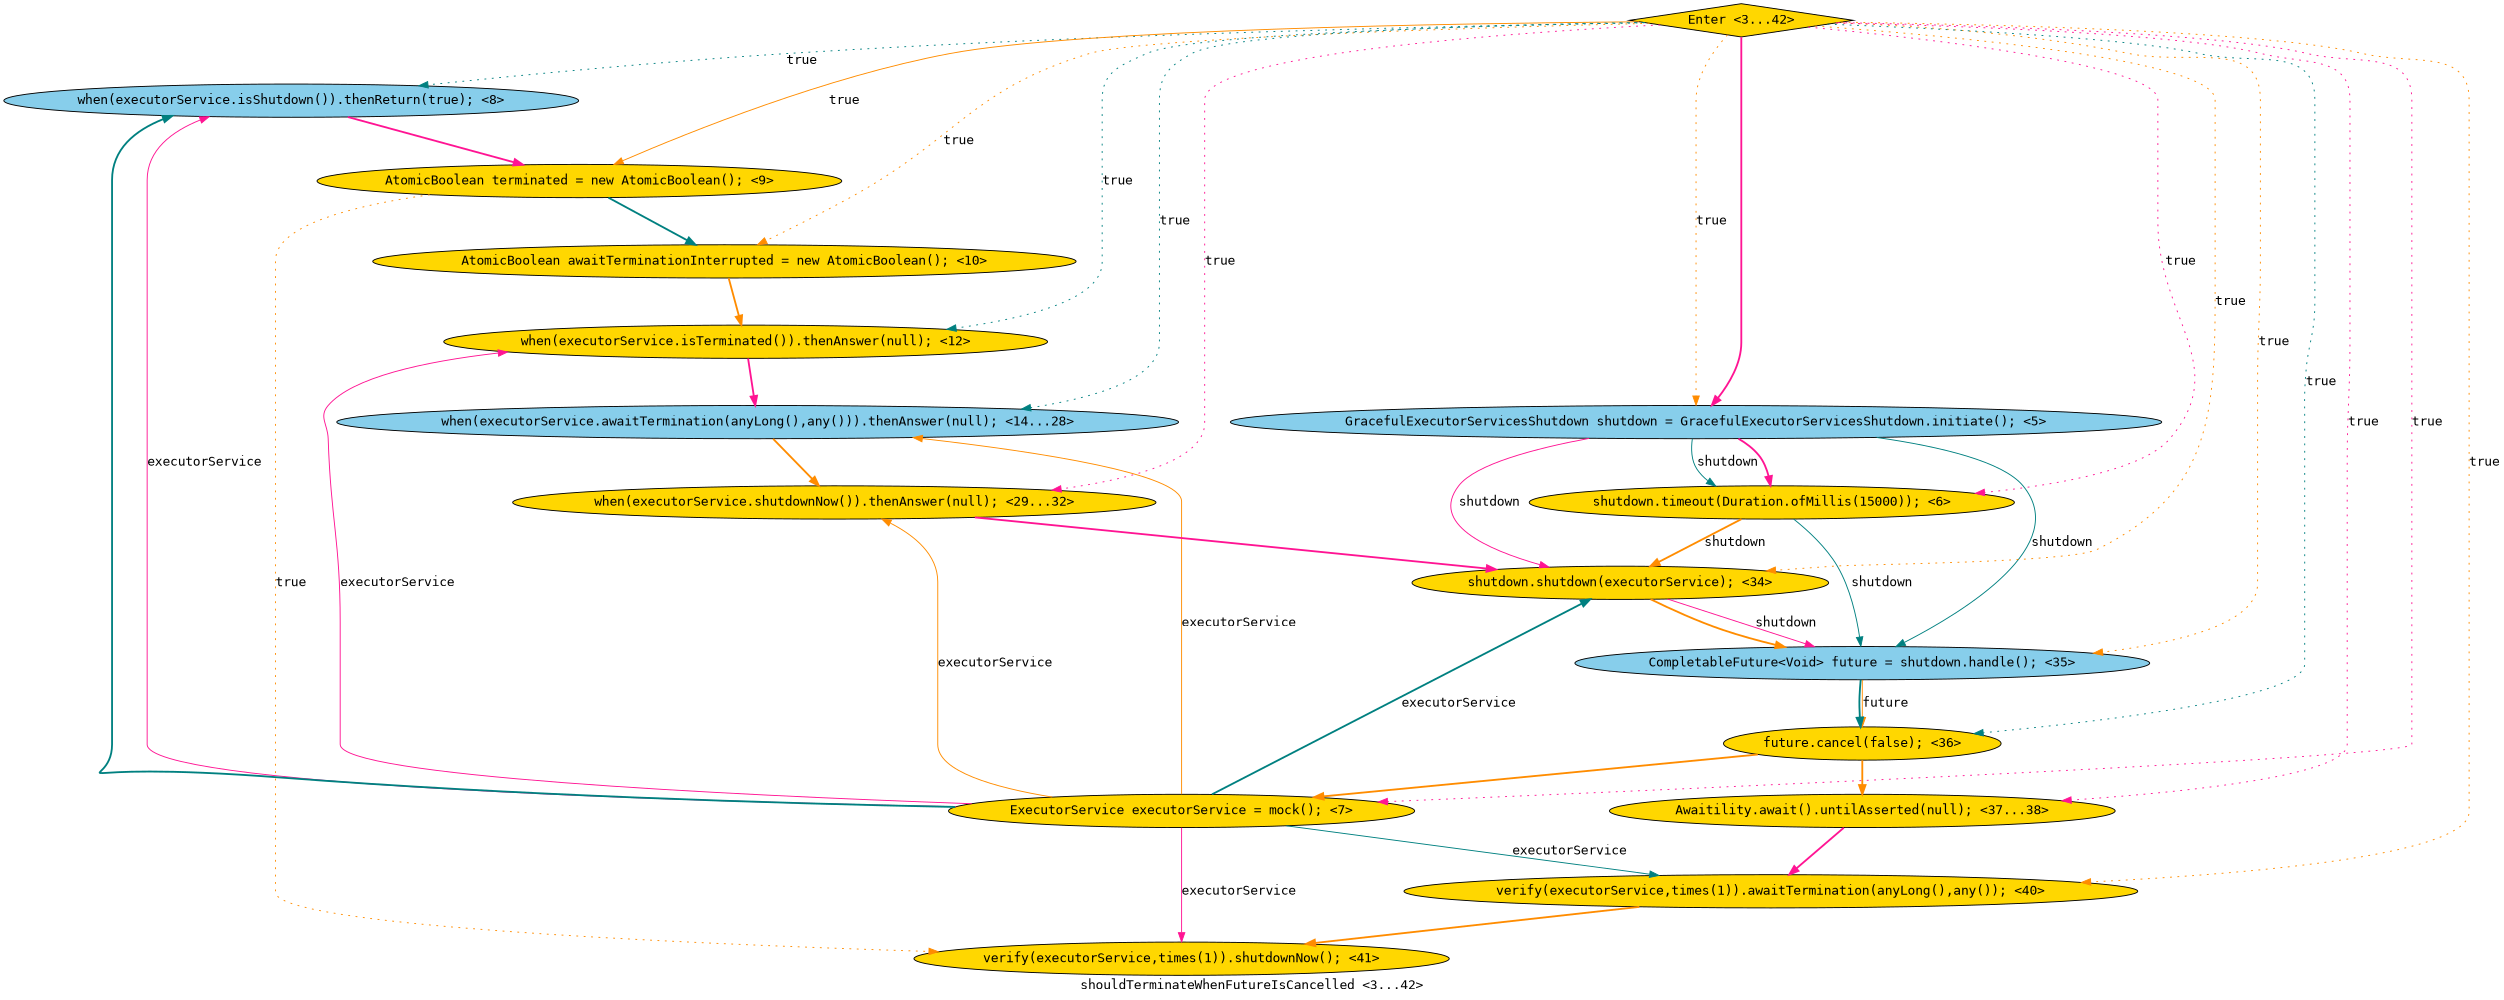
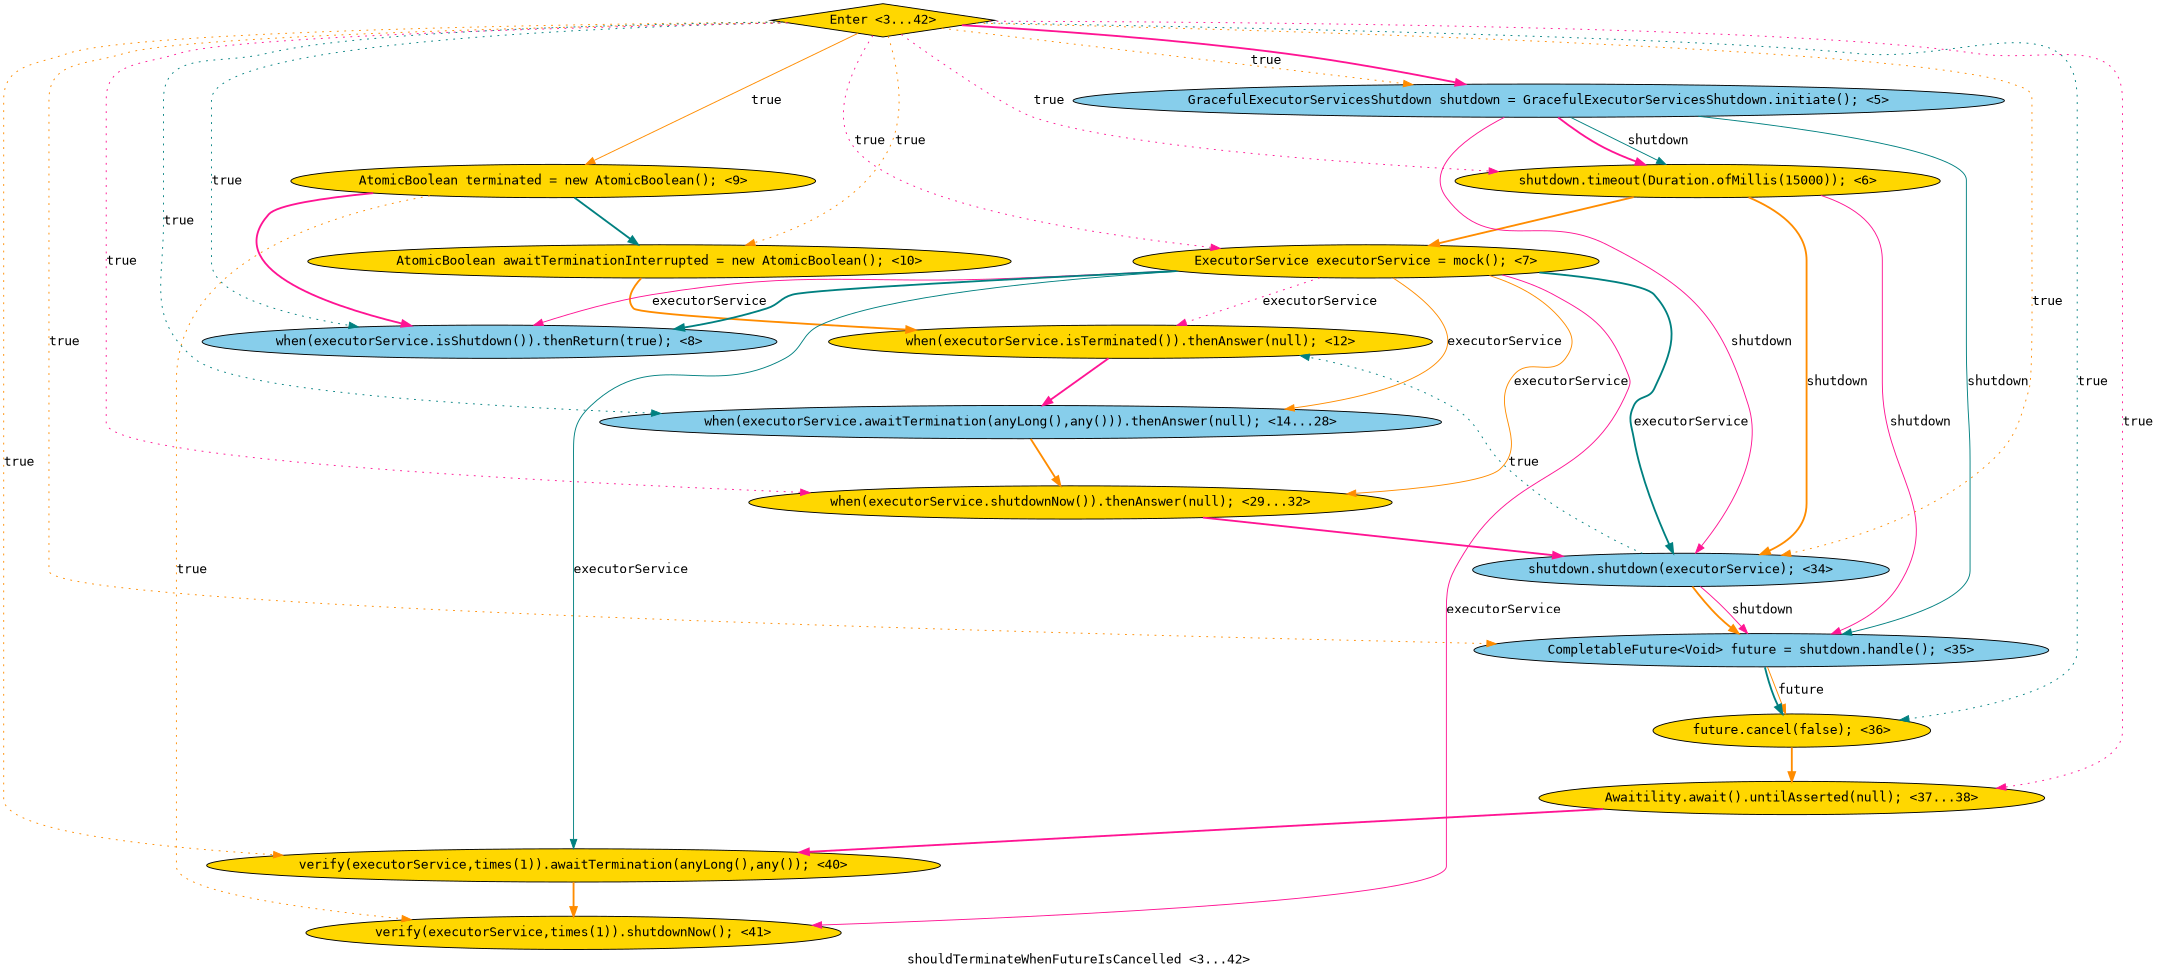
(1151, 52) -> (1484, 439)
(431, 140) -> (263, 258)
(1841, 574) -> (1885, 416)
(1620, 583) -> (1681, 570)
(394, 764) -> (1253, 300)
(1541, 775) -> (1536, 220)
